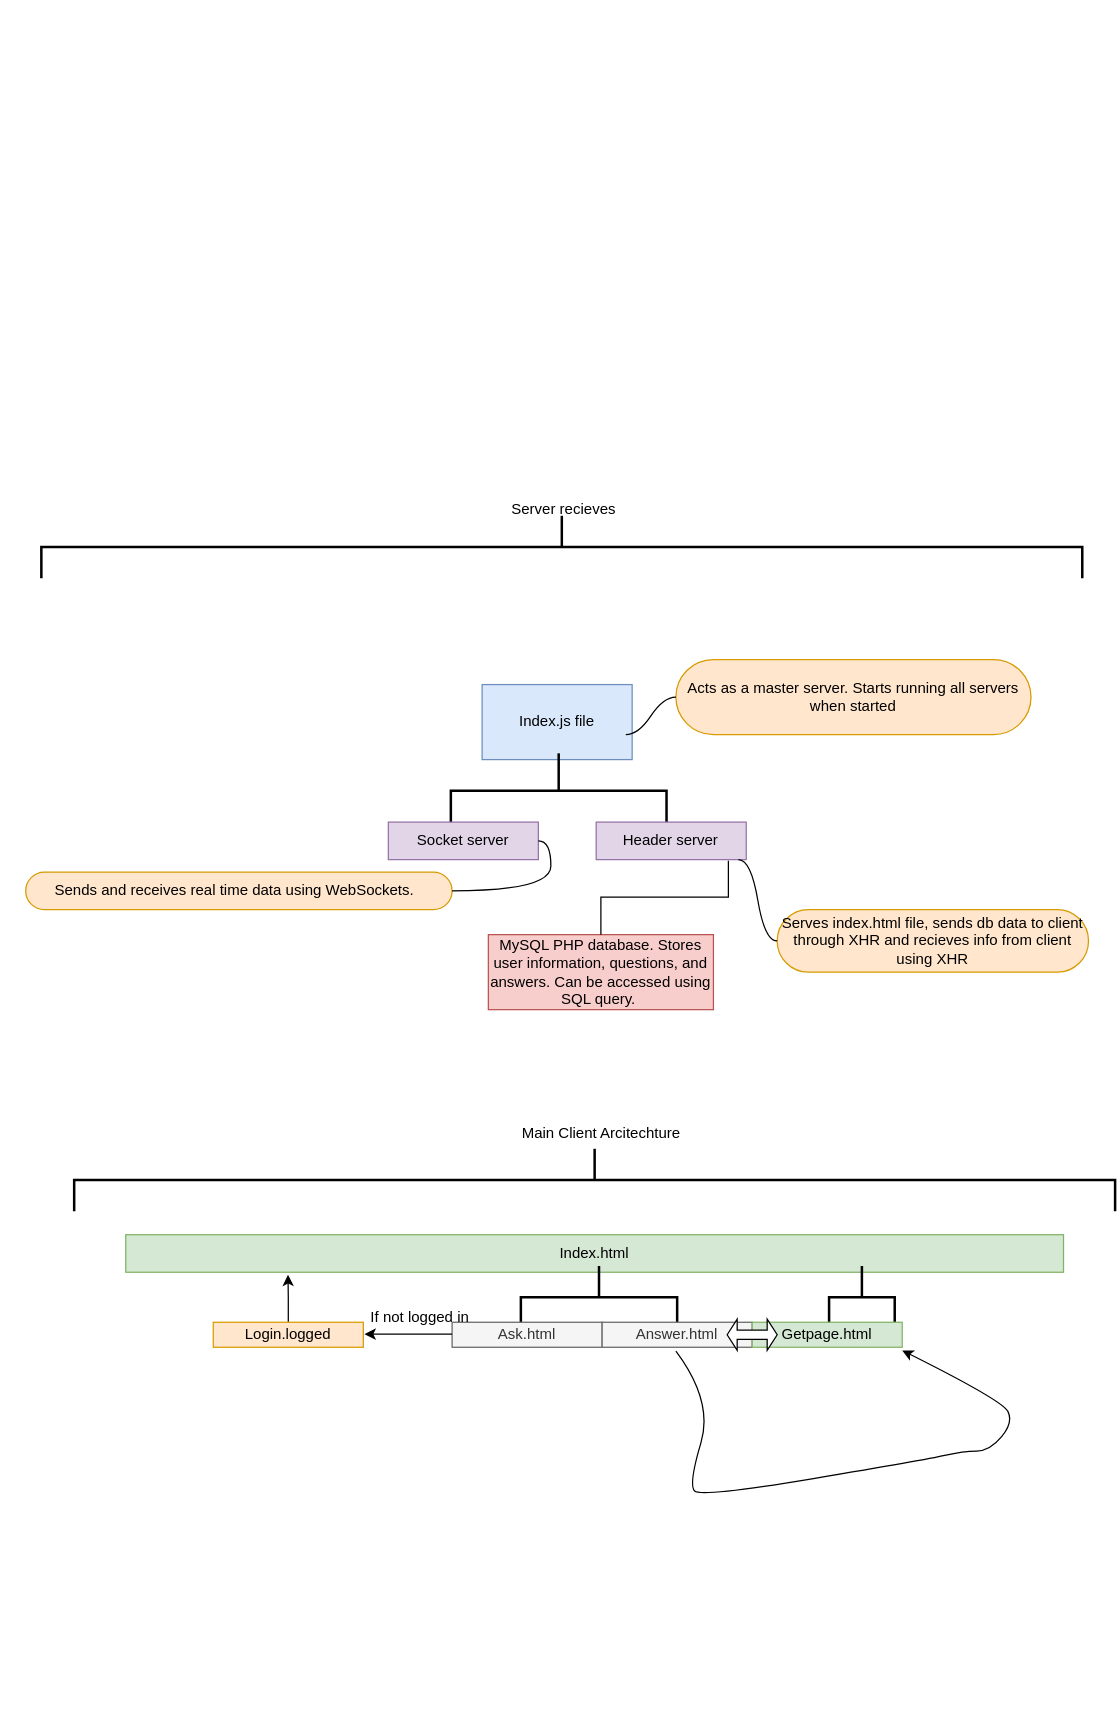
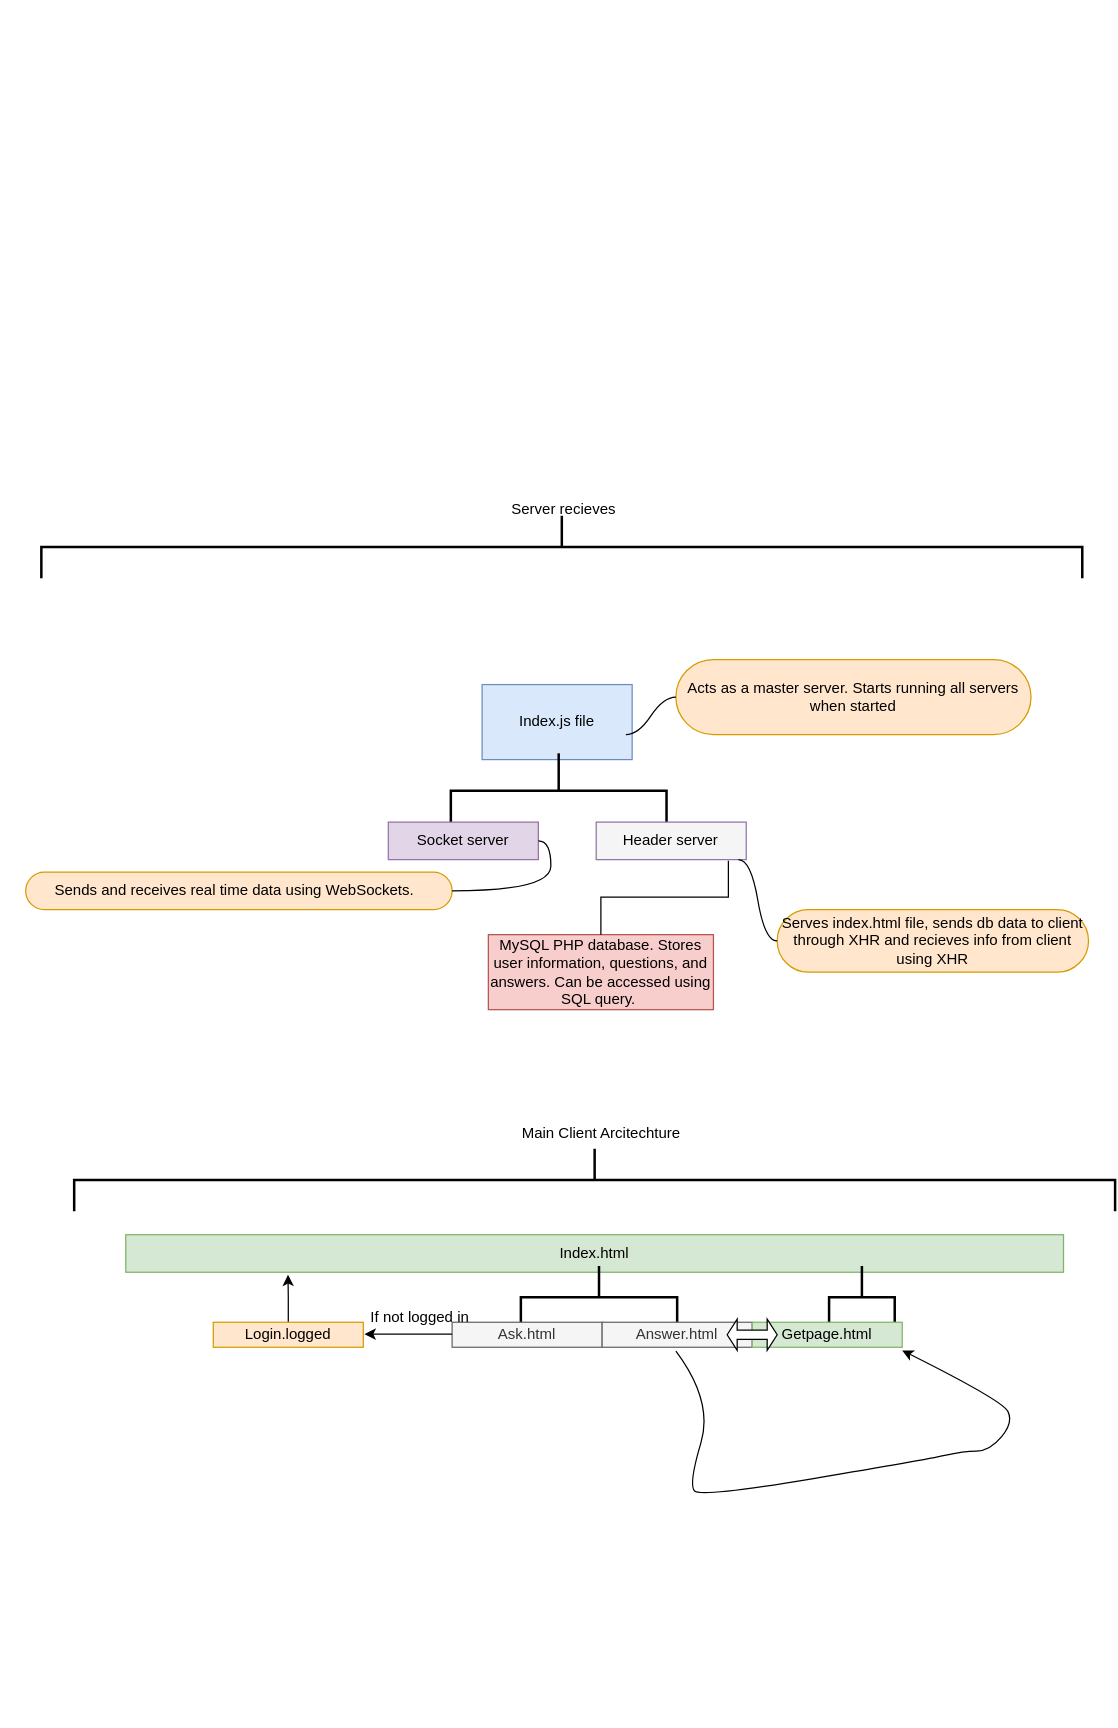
(671, 841) -> (671, 841)
